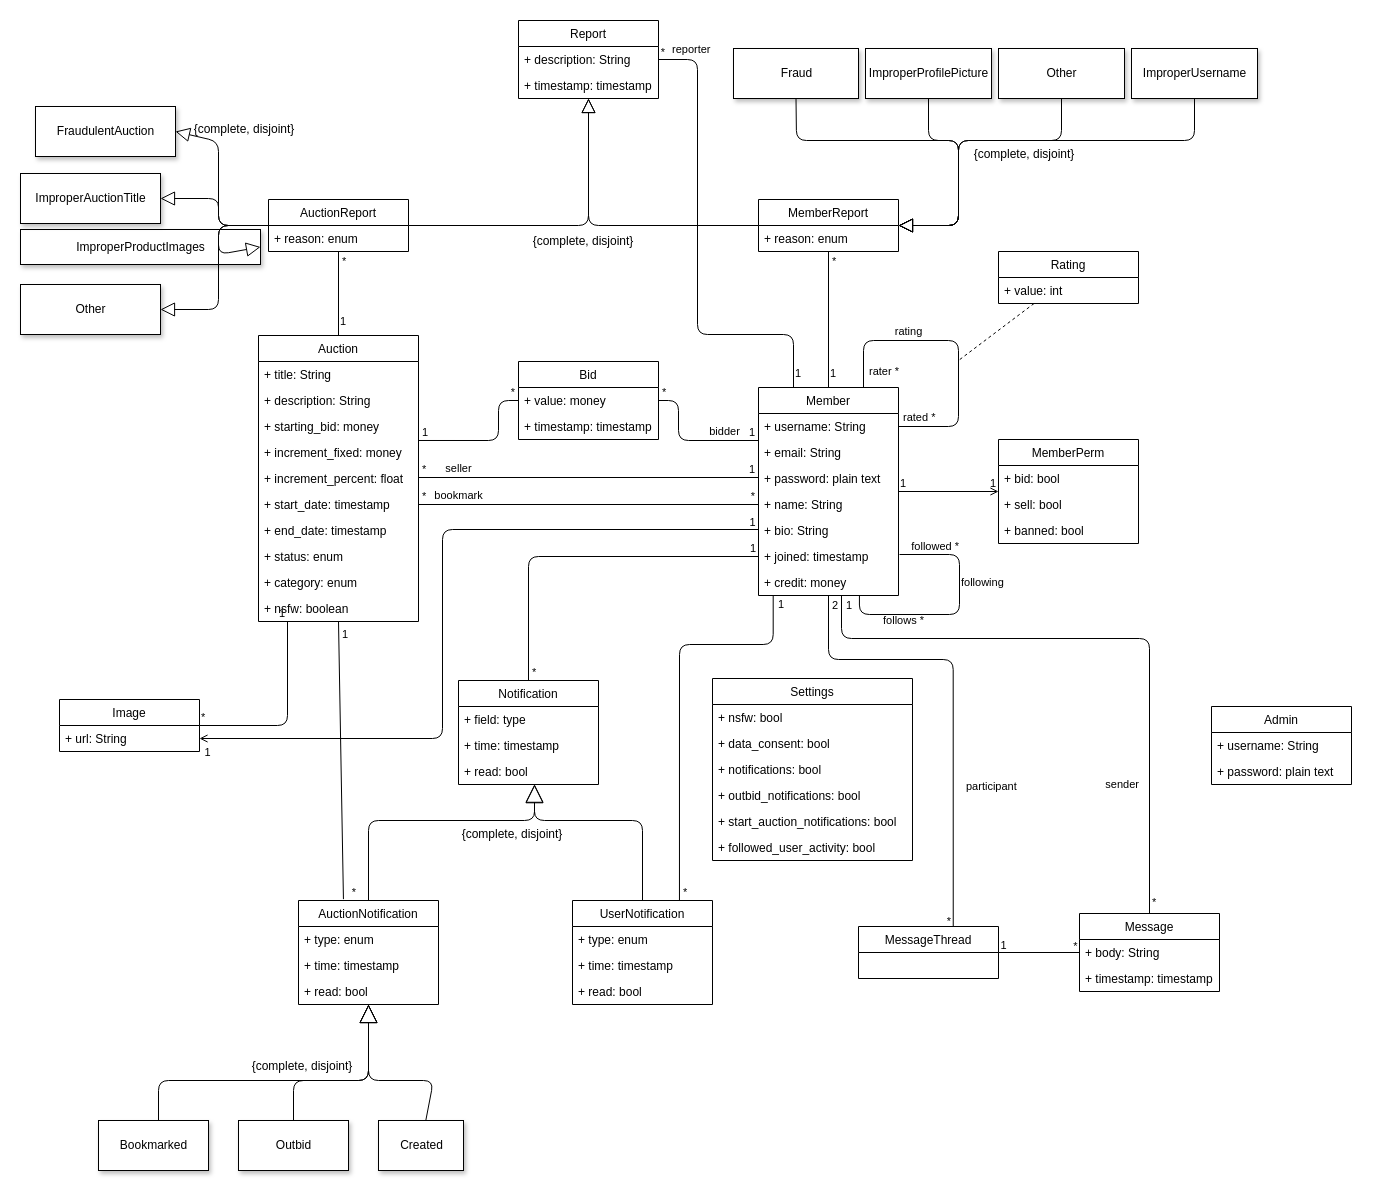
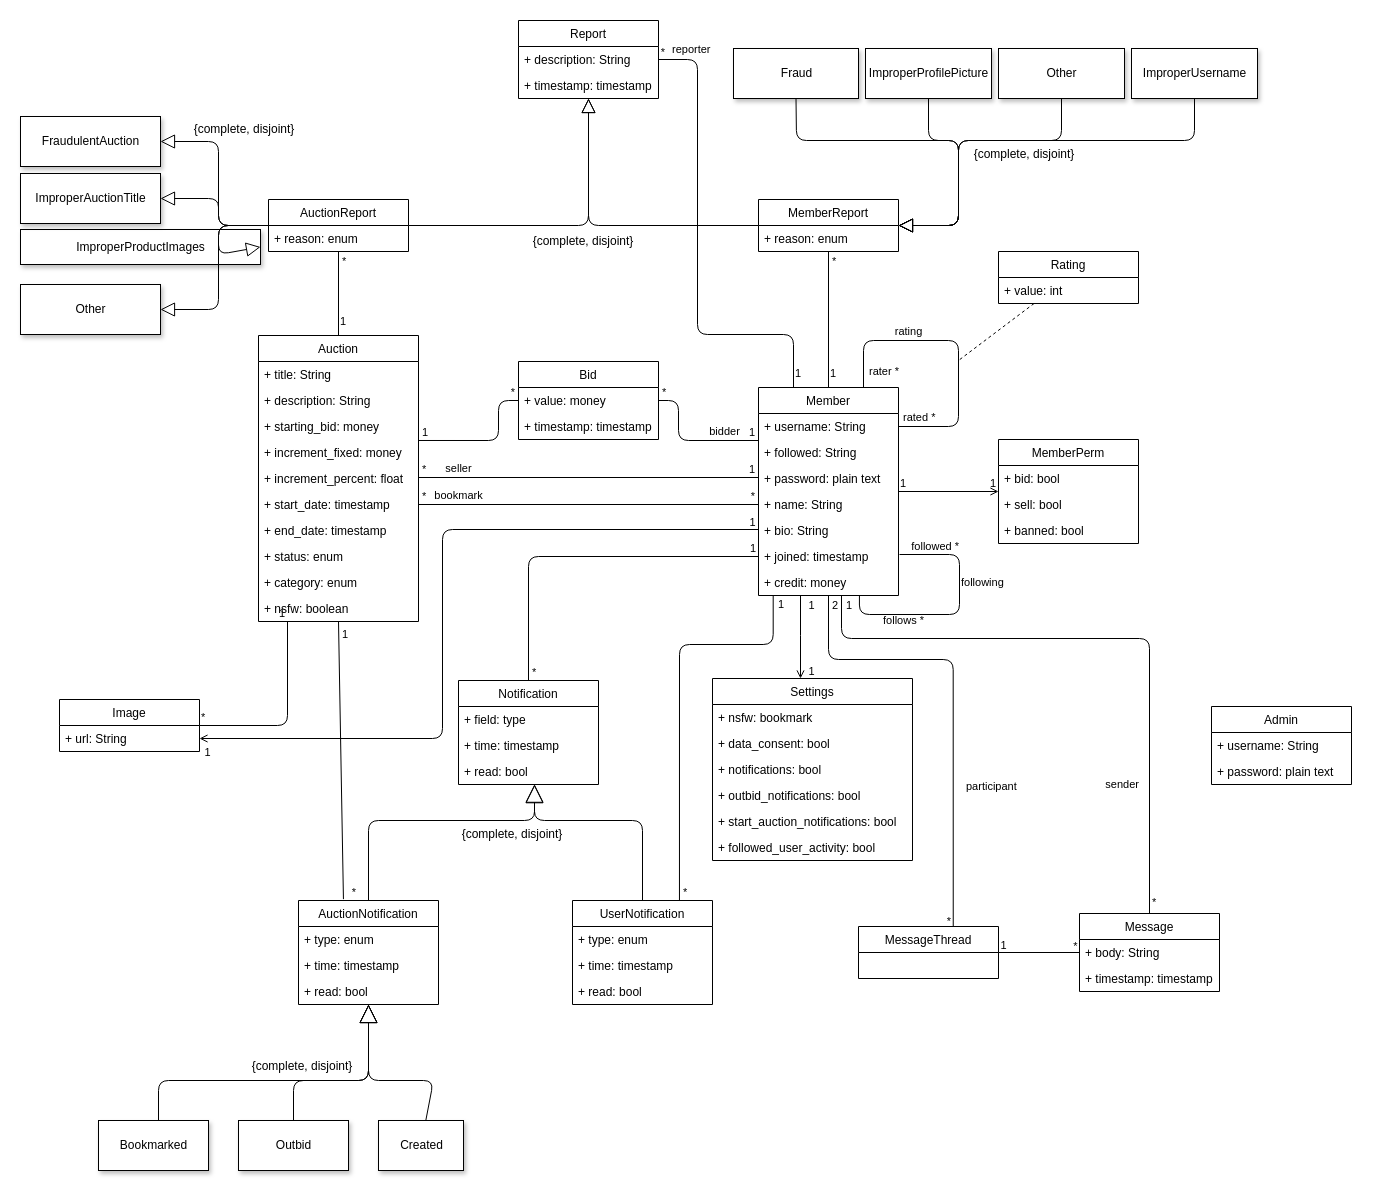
(106, 132) -> (91, 142)
(805, 453) -> (815, 453)
none -> (801, 636)
(752, 718) -> (767, 718)
